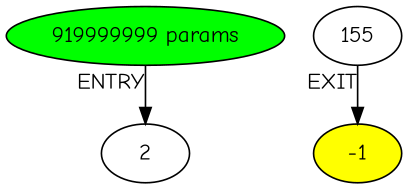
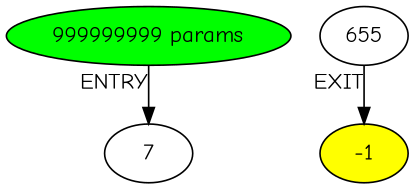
(145, 36) -> (149, 36)
(358, 36) -> (364, 36)
(145, 153) -> (149, 153)
